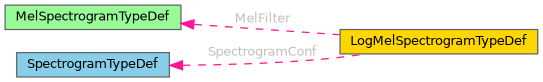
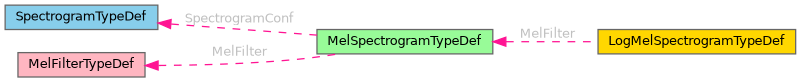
(274, 63) -> (244, 30)
none -> (81, 65)
